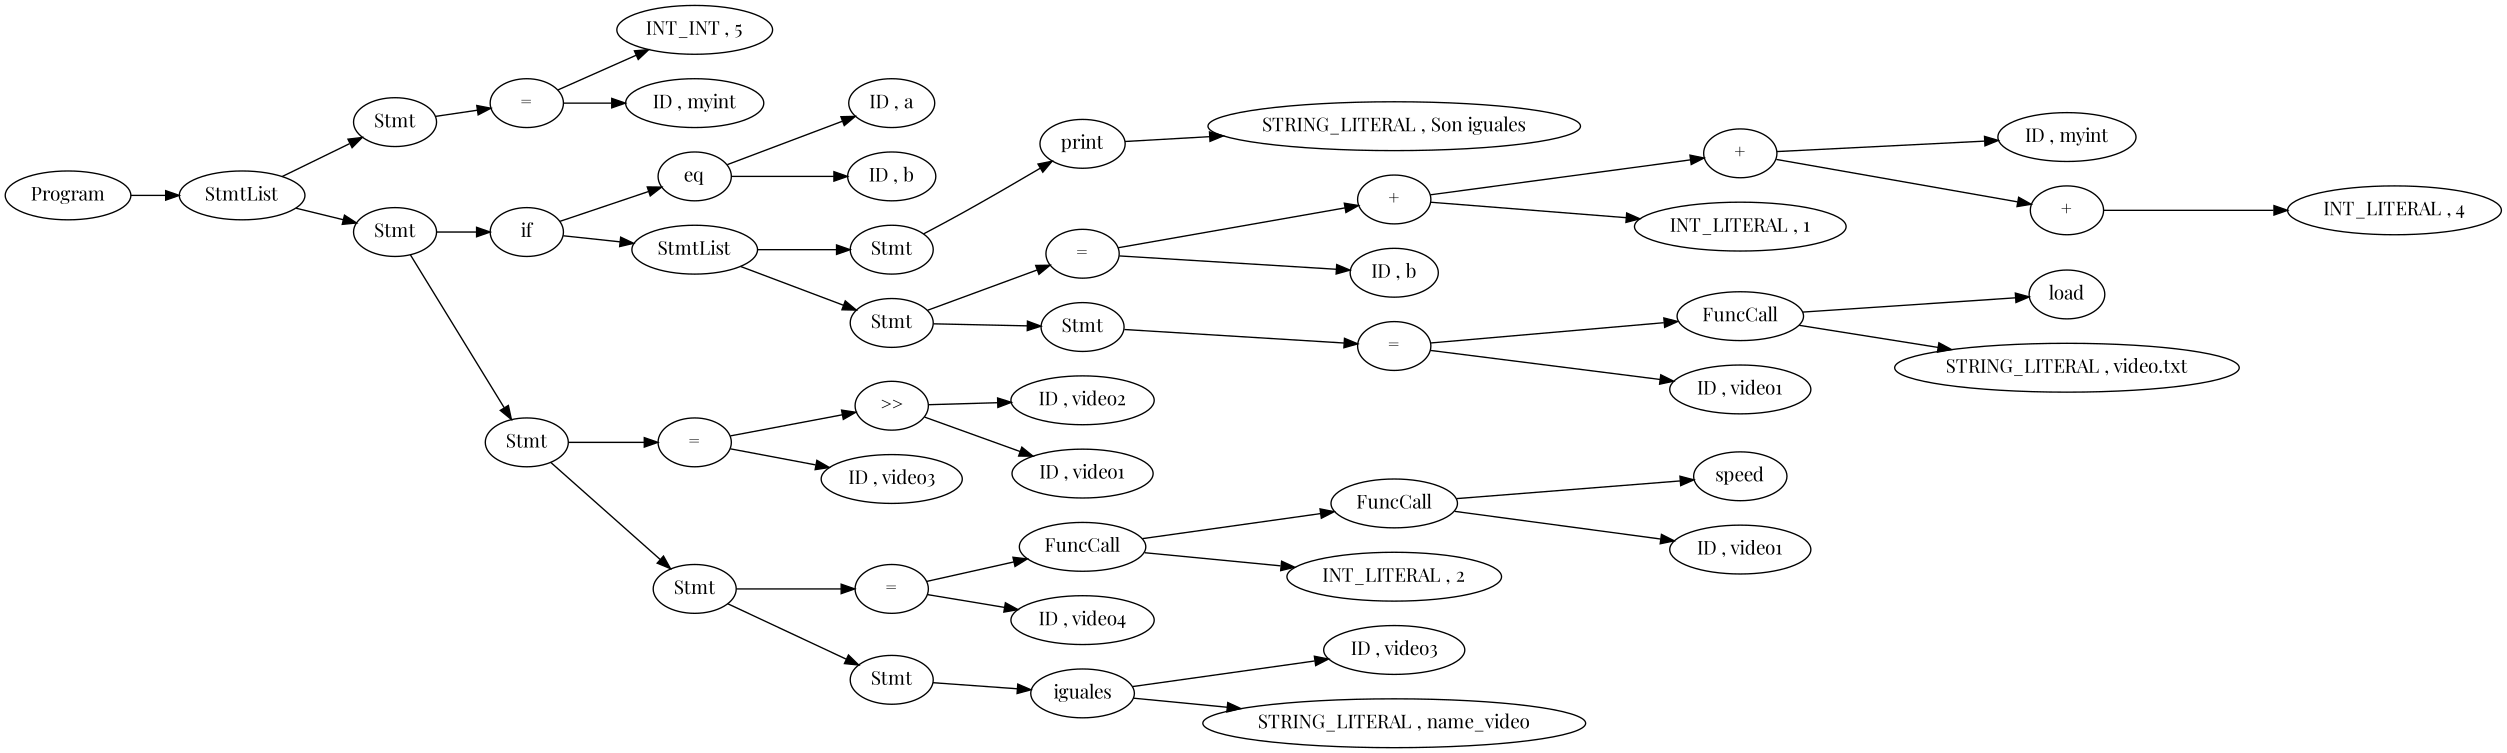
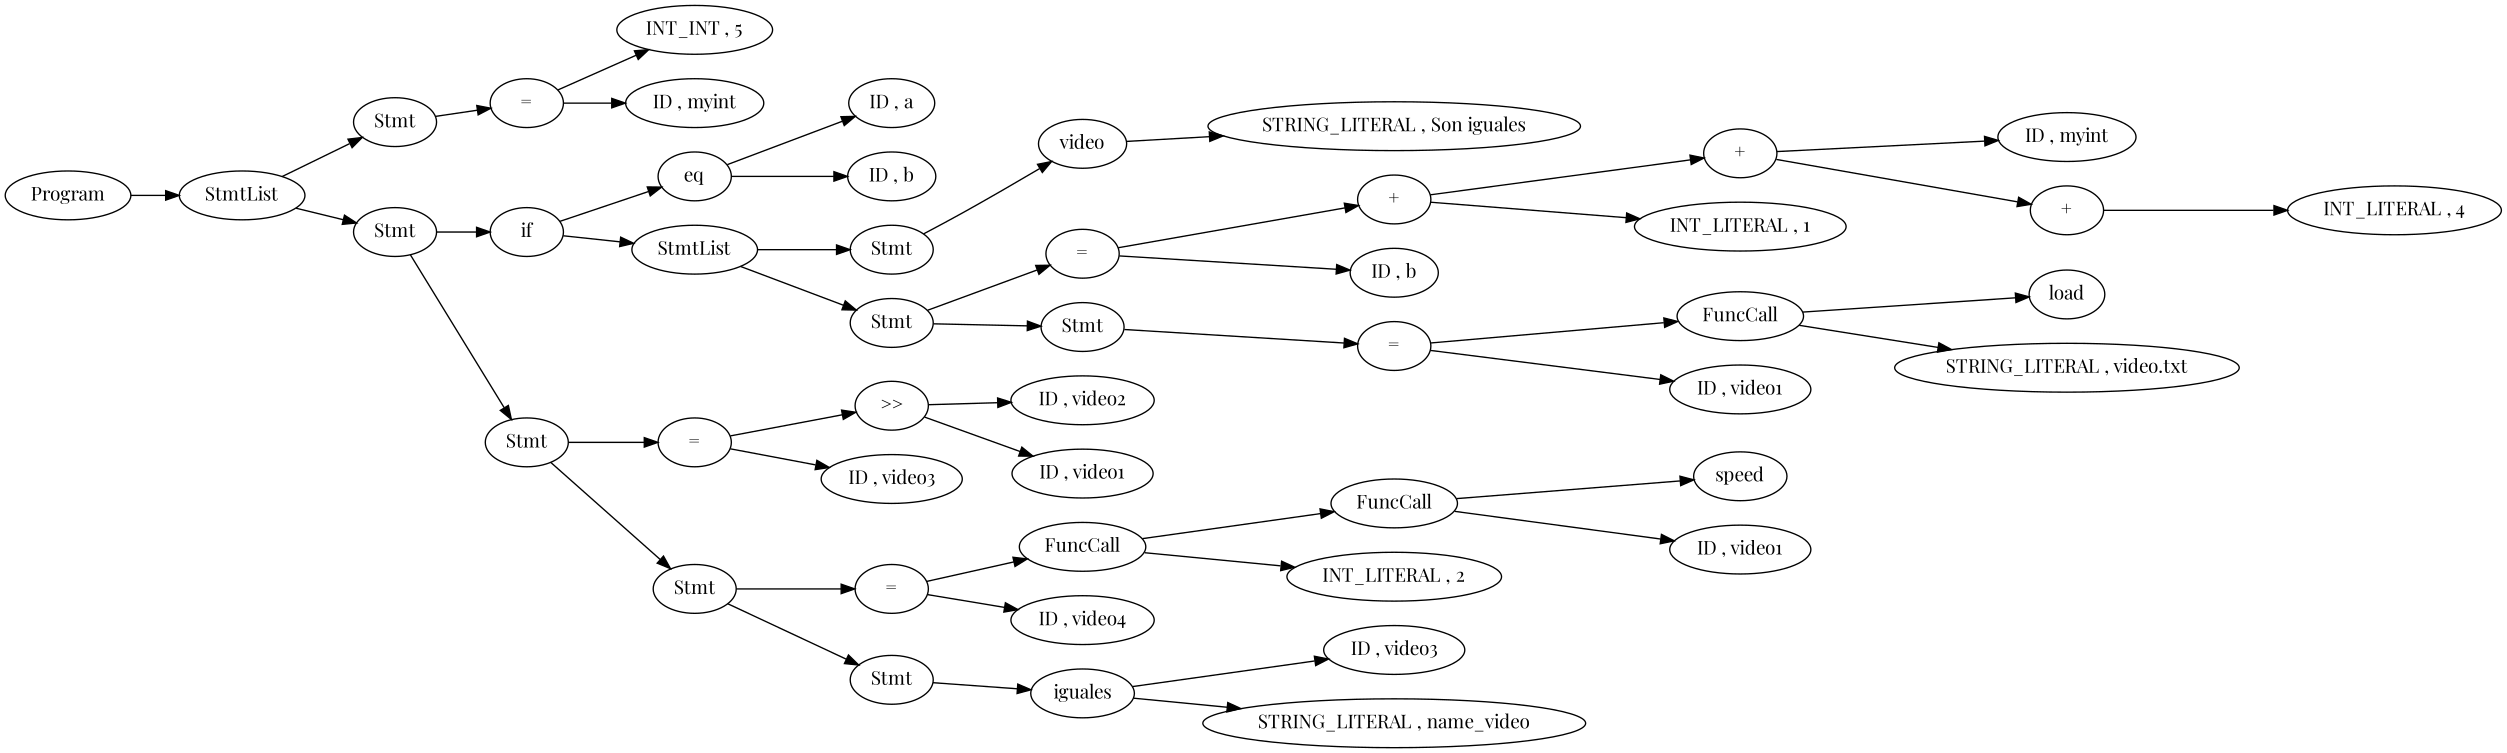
(1083, 144) -> (1083, 144)
